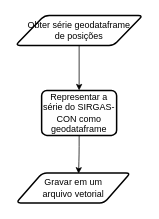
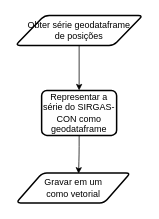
(74, 188) -> (74, 188)
